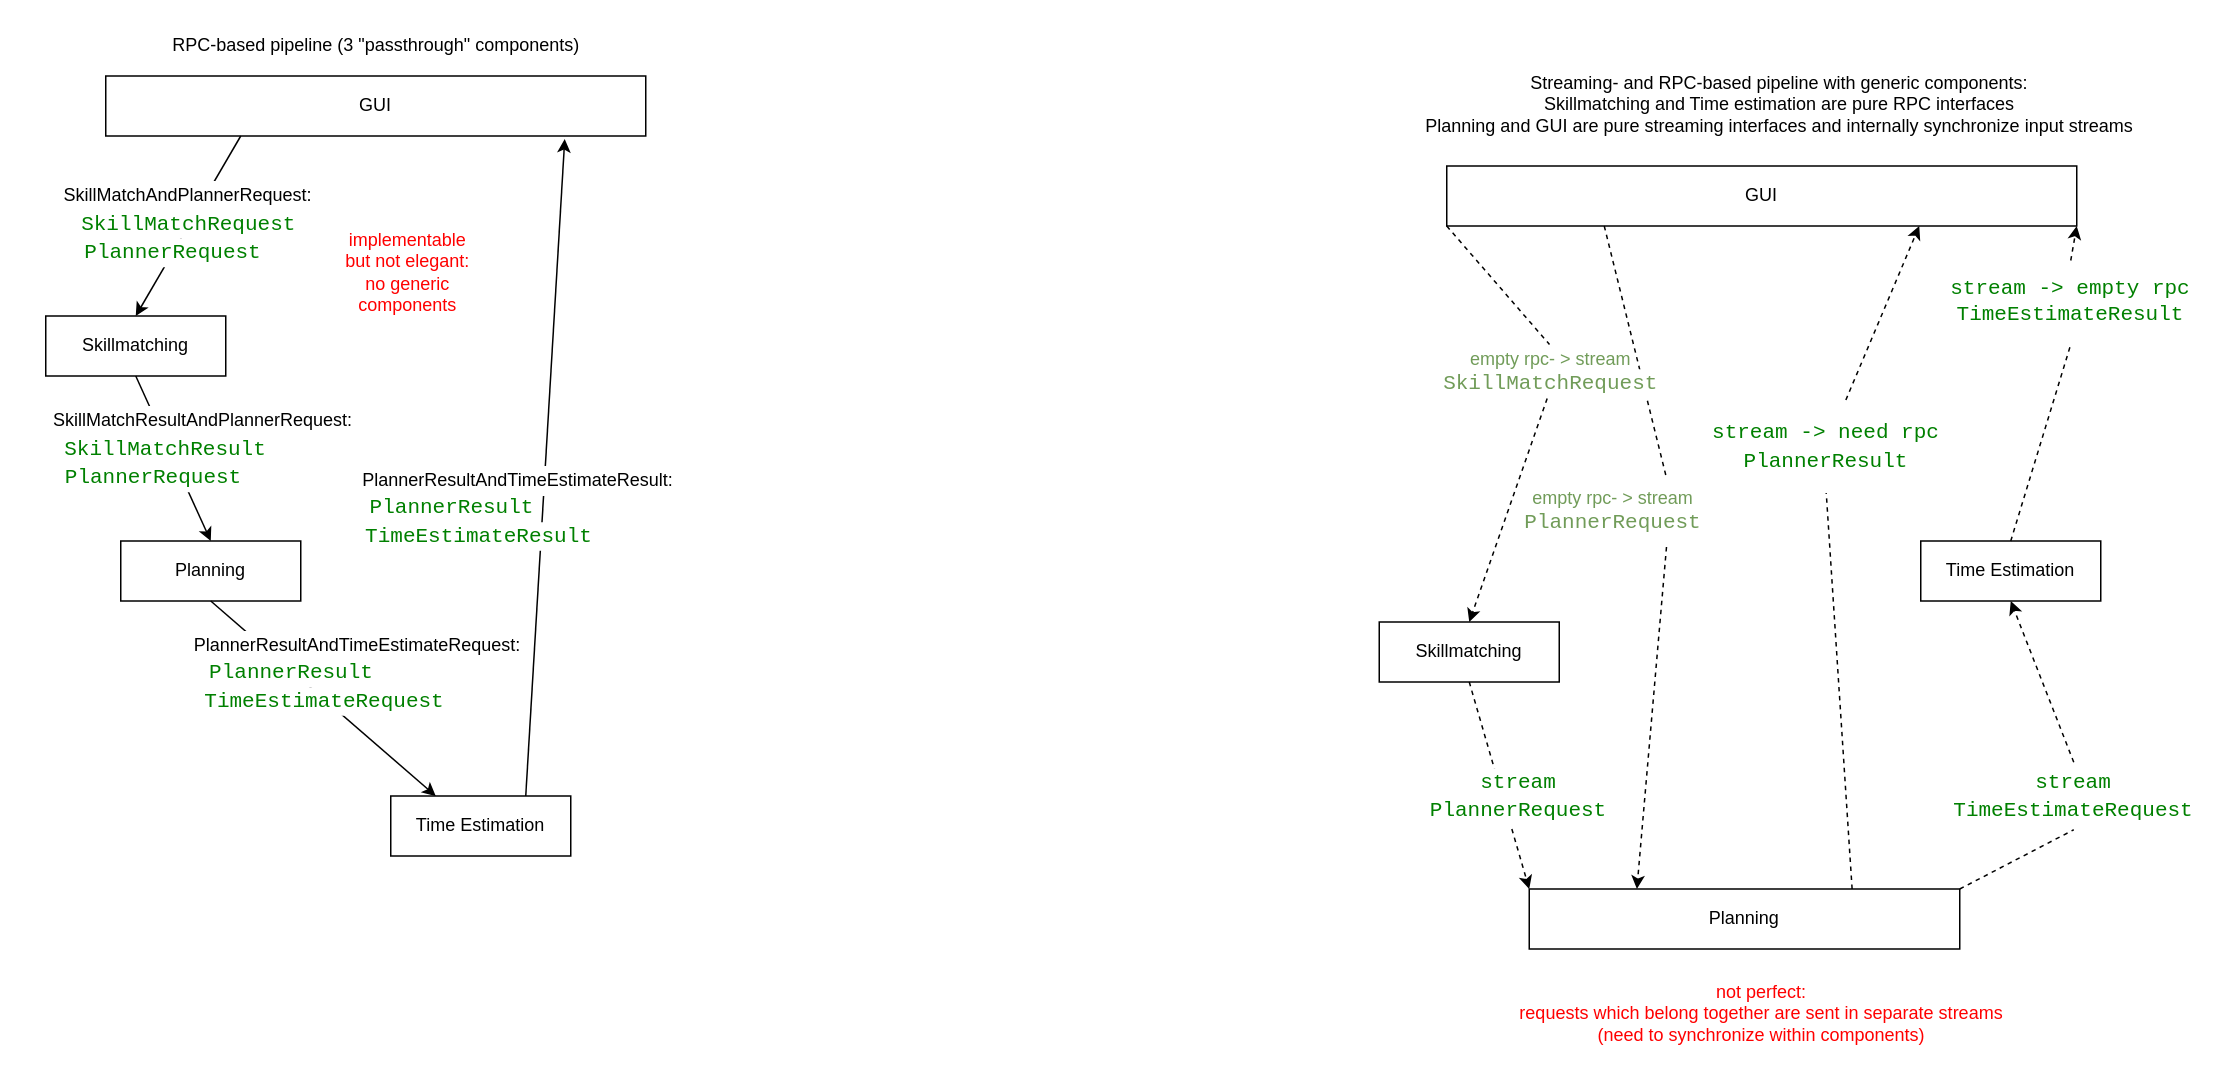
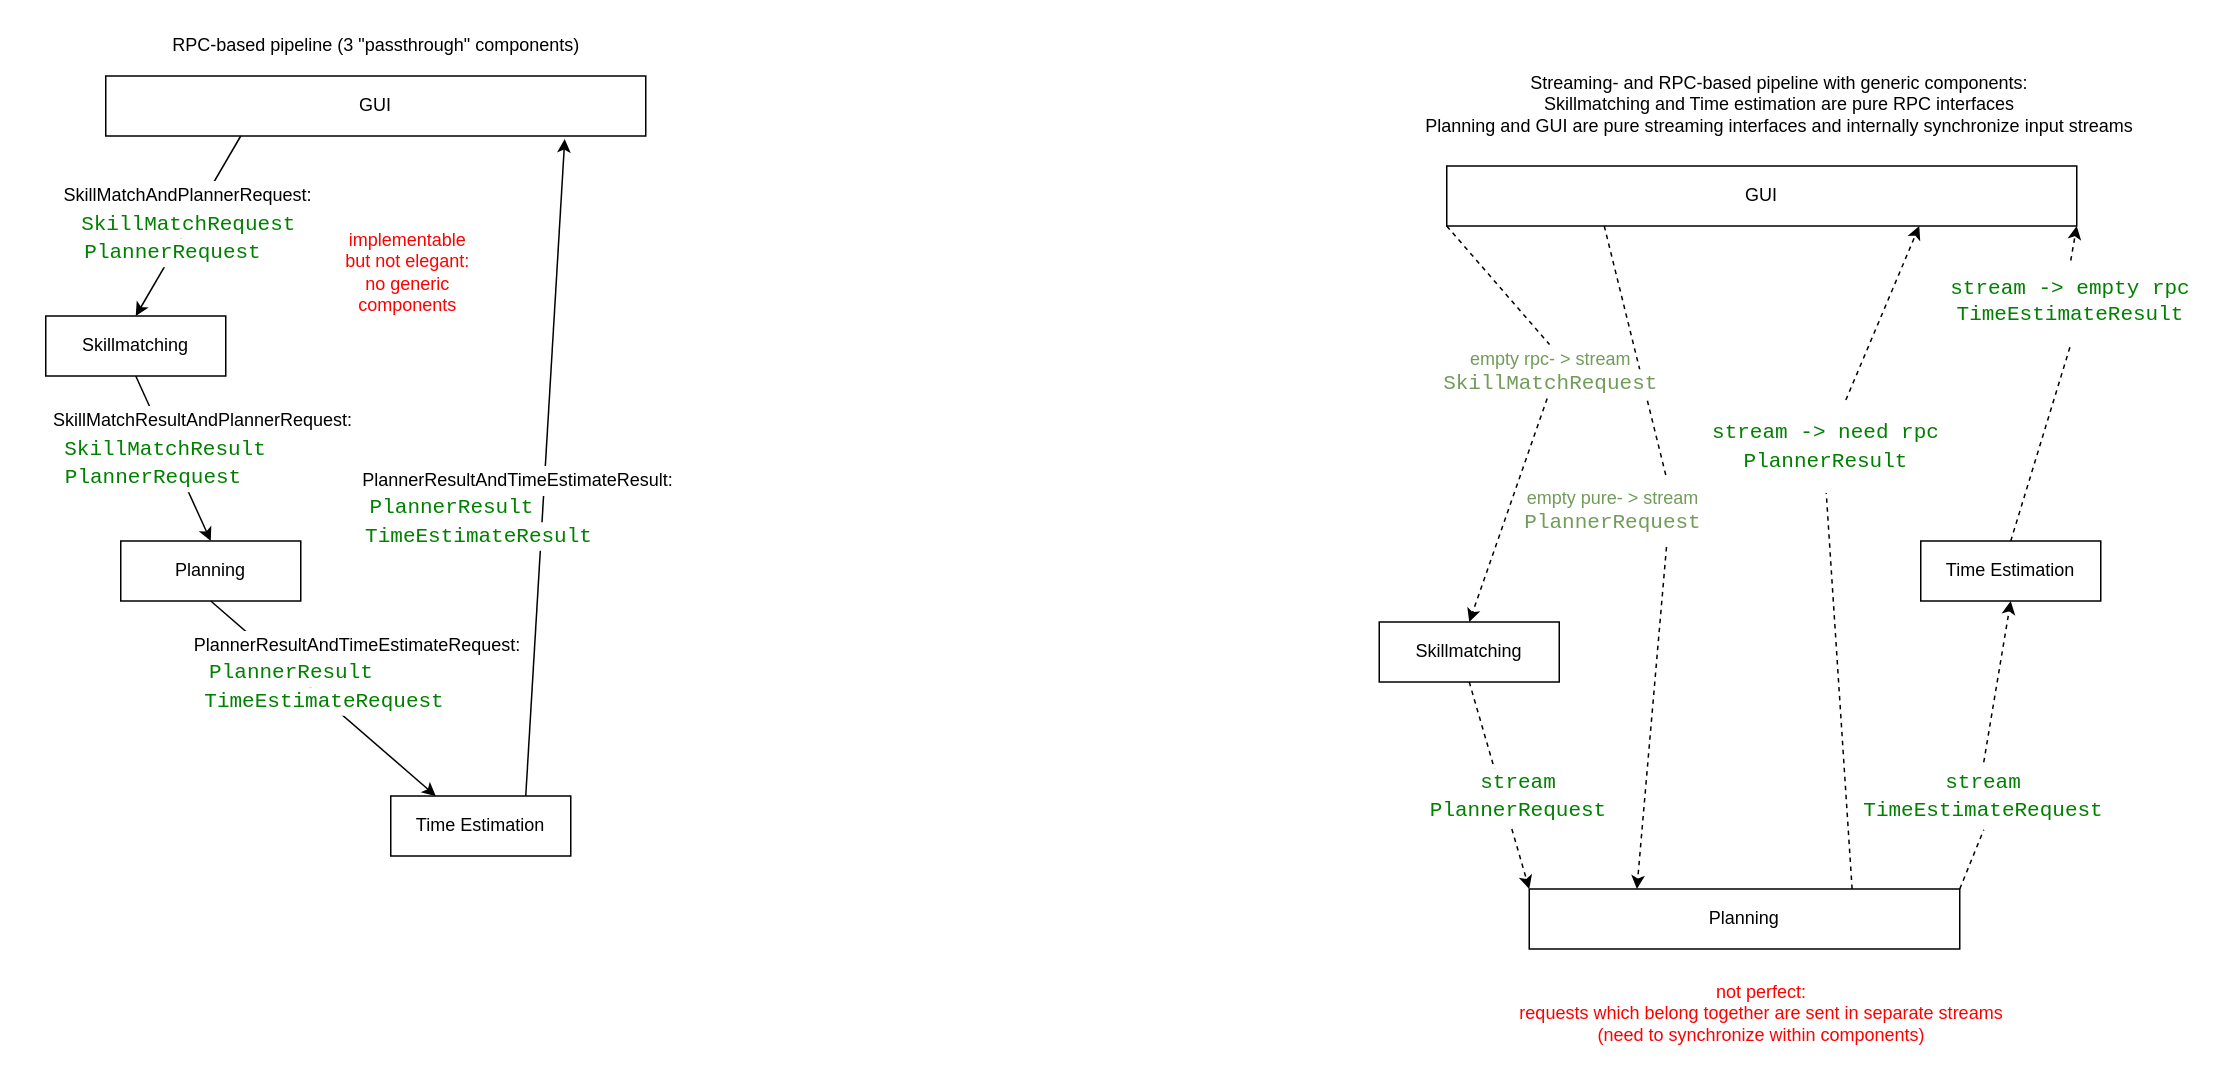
(1613, 512) -> (1613, 512)
(2074, 796) -> (1984, 796)
